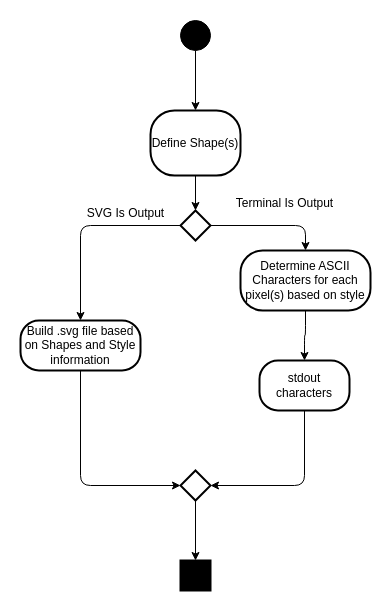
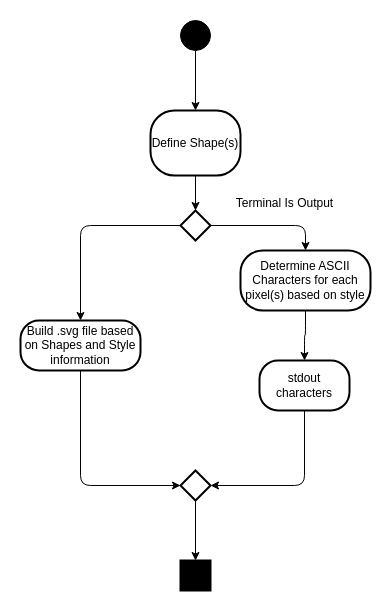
(126, 214) -> none
